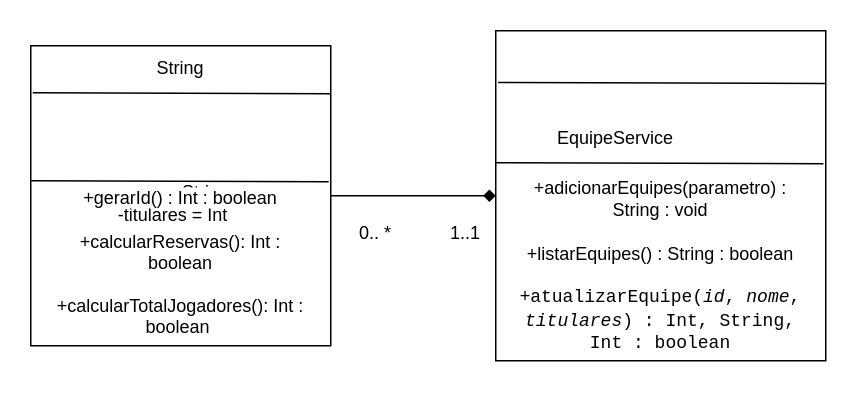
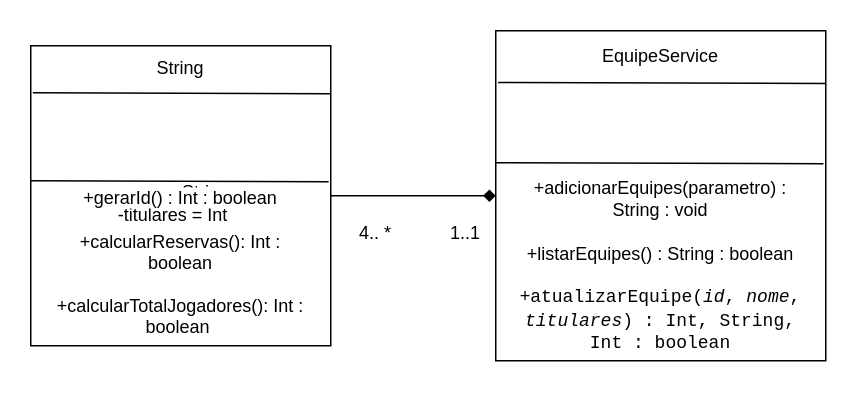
(616, 138) -> (661, 56)
(376, 233) -> (376, 233)
